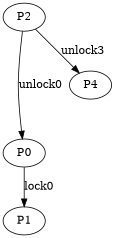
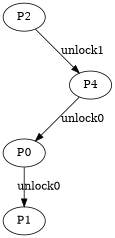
(83, 51) -> (83, 51)
(18, 81) -> (60, 116)
(39, 187) -> (39, 187)
